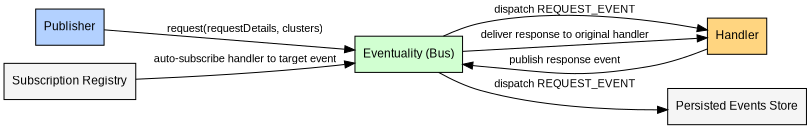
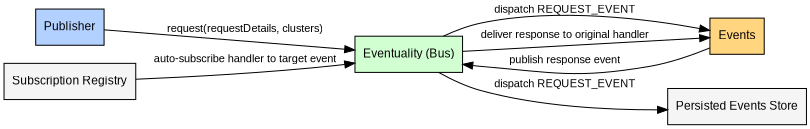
(737, 36) -> (737, 36)
